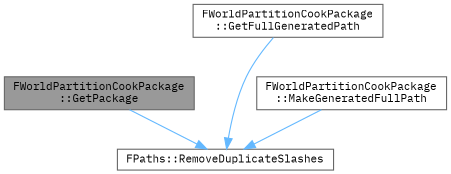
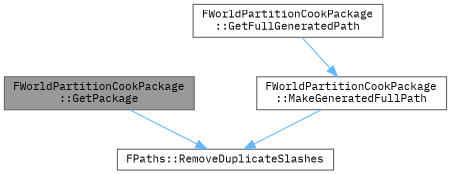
(243, 84) -> (316, 53)
